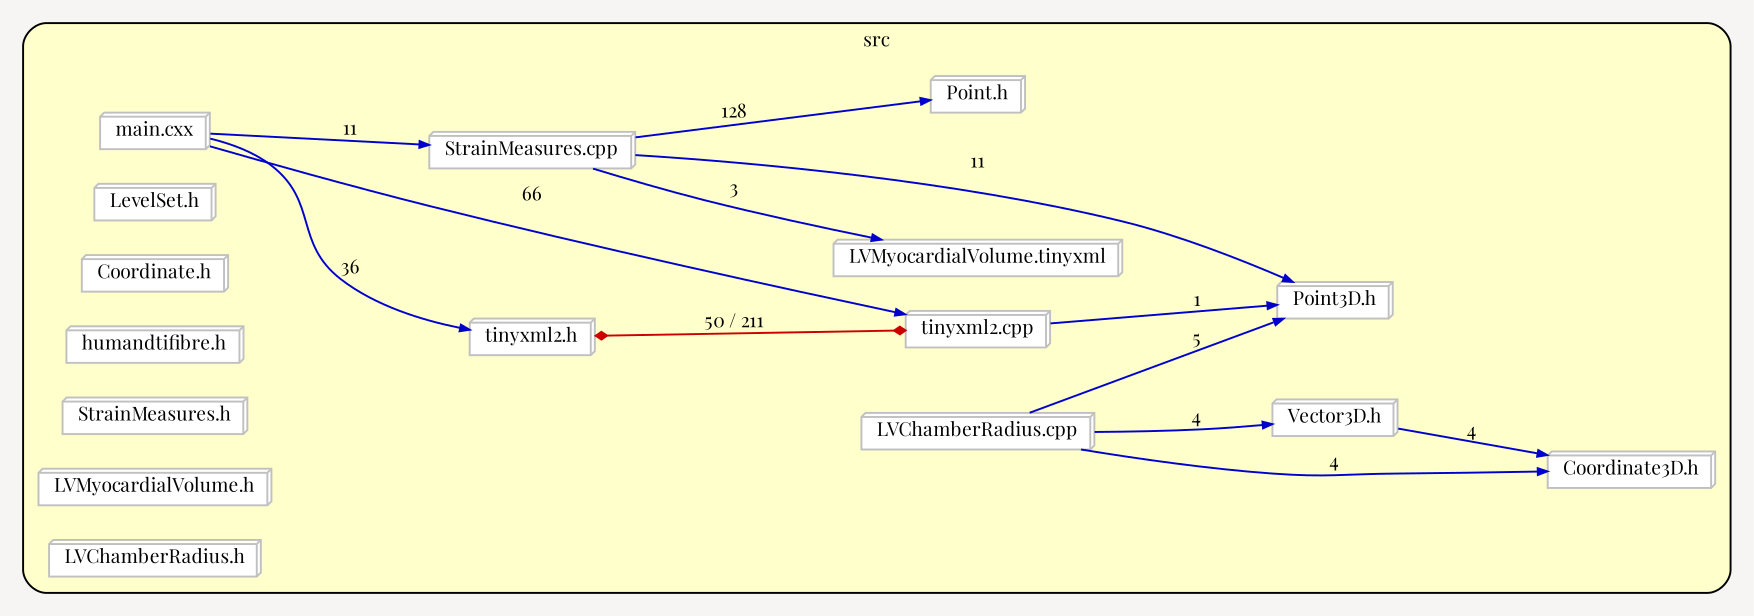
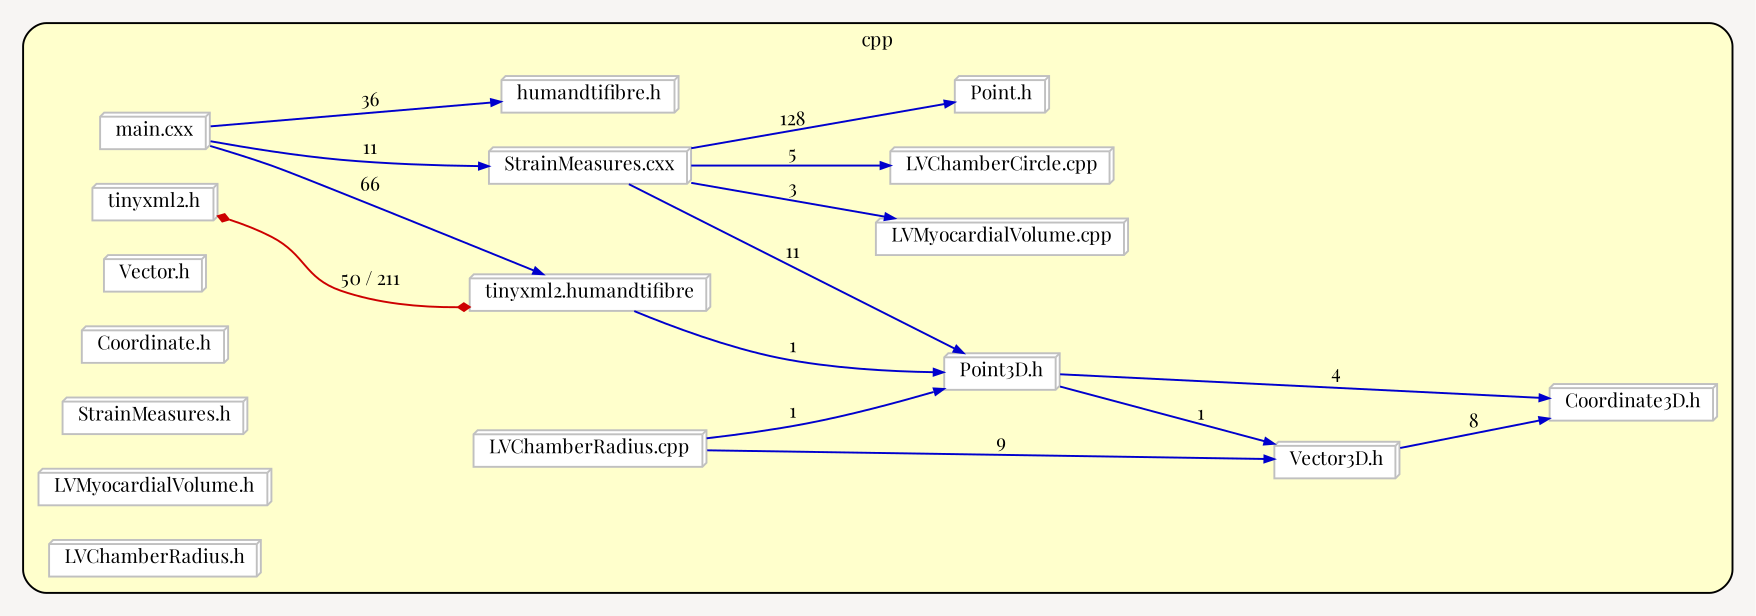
(877, 41) -> (878, 41)
(532, 150) -> (590, 166)
none -> (1002, 166)
(155, 202) -> (155, 273)
(317, 252) -> (351, 114)
(978, 258) -> (1002, 237)
(978, 329) -> (590, 293)
(1197, 340) -> (793, 413)
none -> (1162, 414)
(1197, 419) -> (1002, 444)
(1473, 432) -> (1475, 423)
(1308, 475) -> (1300, 386)
